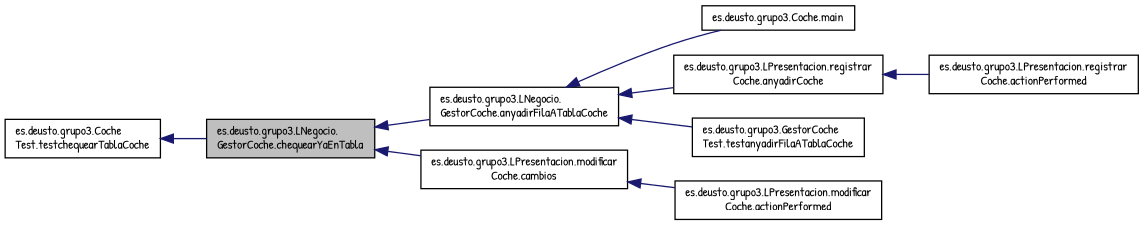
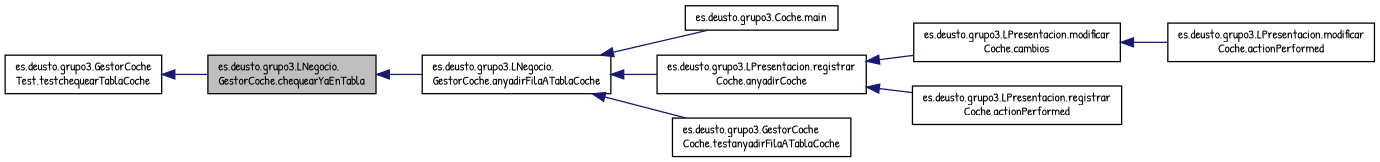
(778, 137) -> (762, 137)
(83, 139) -> (83, 74)
(404, 154) -> (896, 57)
